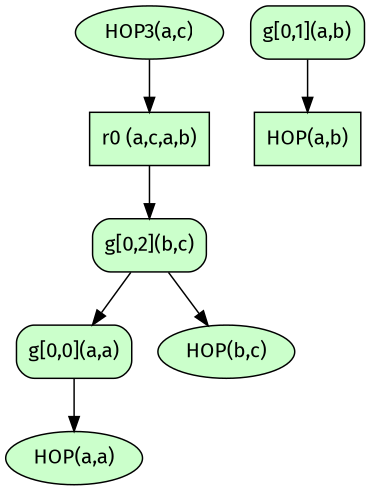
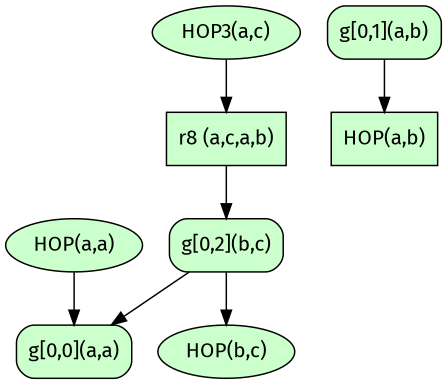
(149, 139) -> (226, 139)
(74, 398) -> (74, 291)
